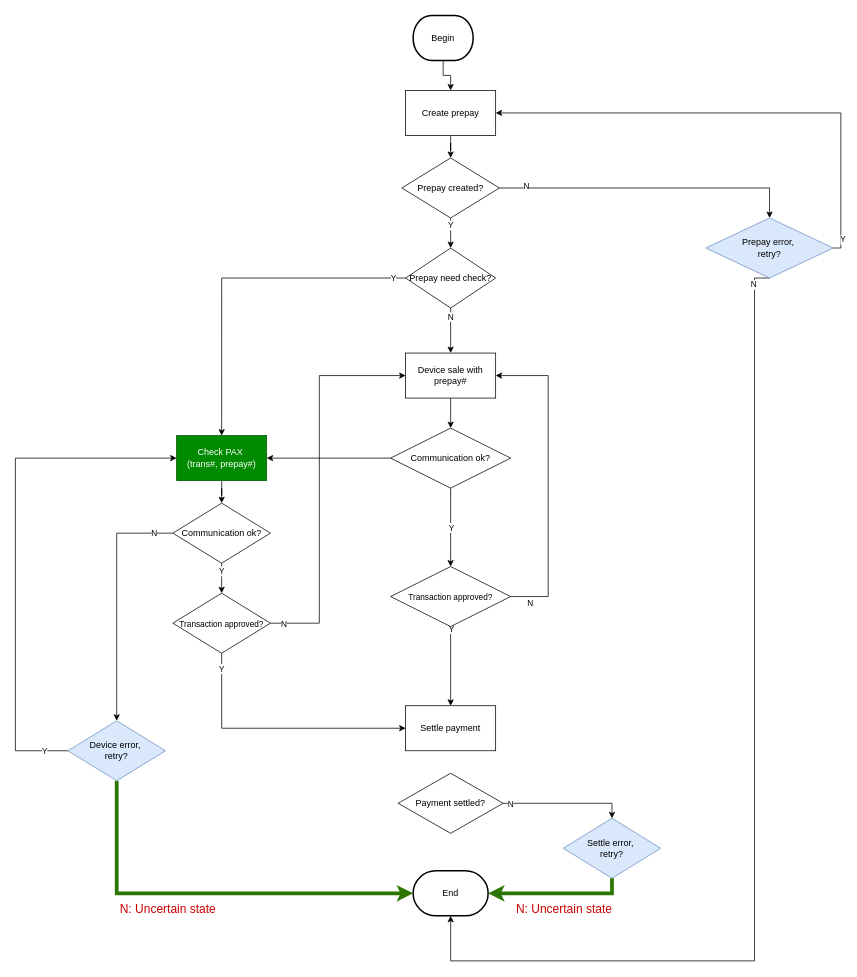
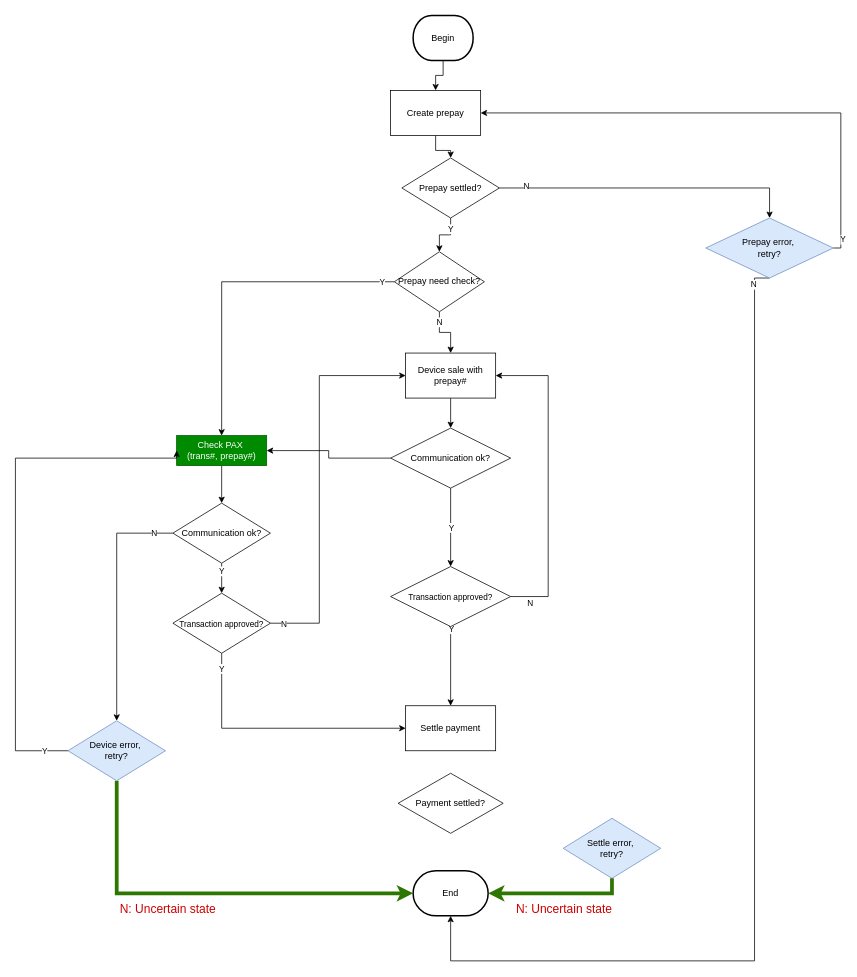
(450, 113) -> (435, 113)
(450, 188) -> (450, 188)
(450, 278) -> (439, 282)
(222, 458) -> (222, 450)
(562, 803) -> none
